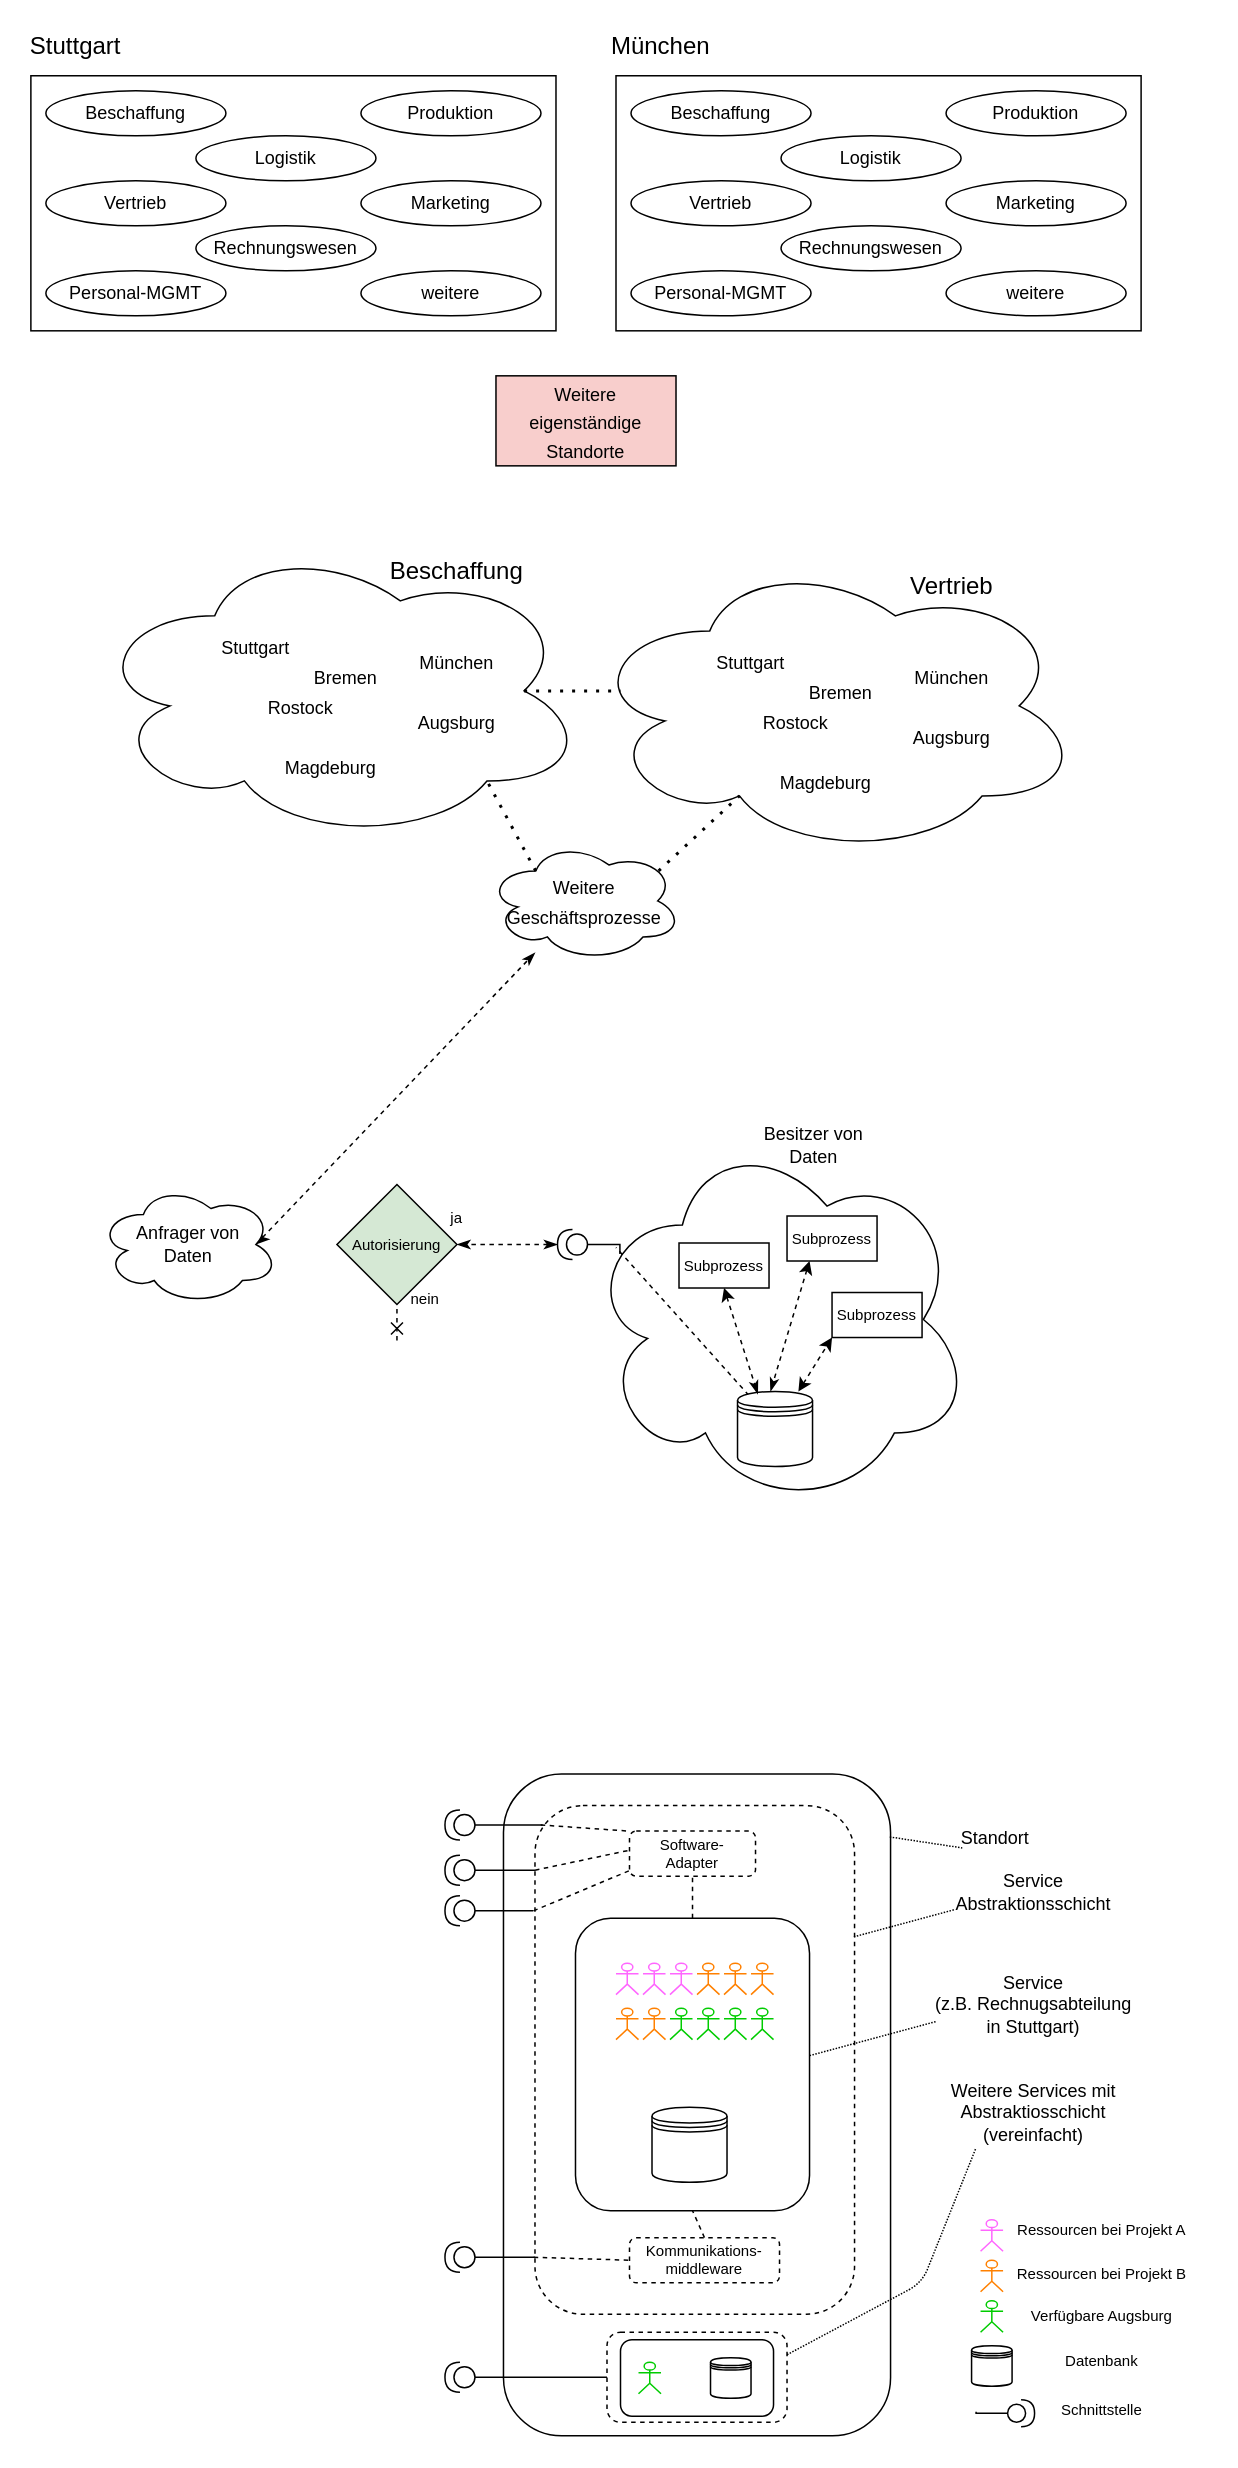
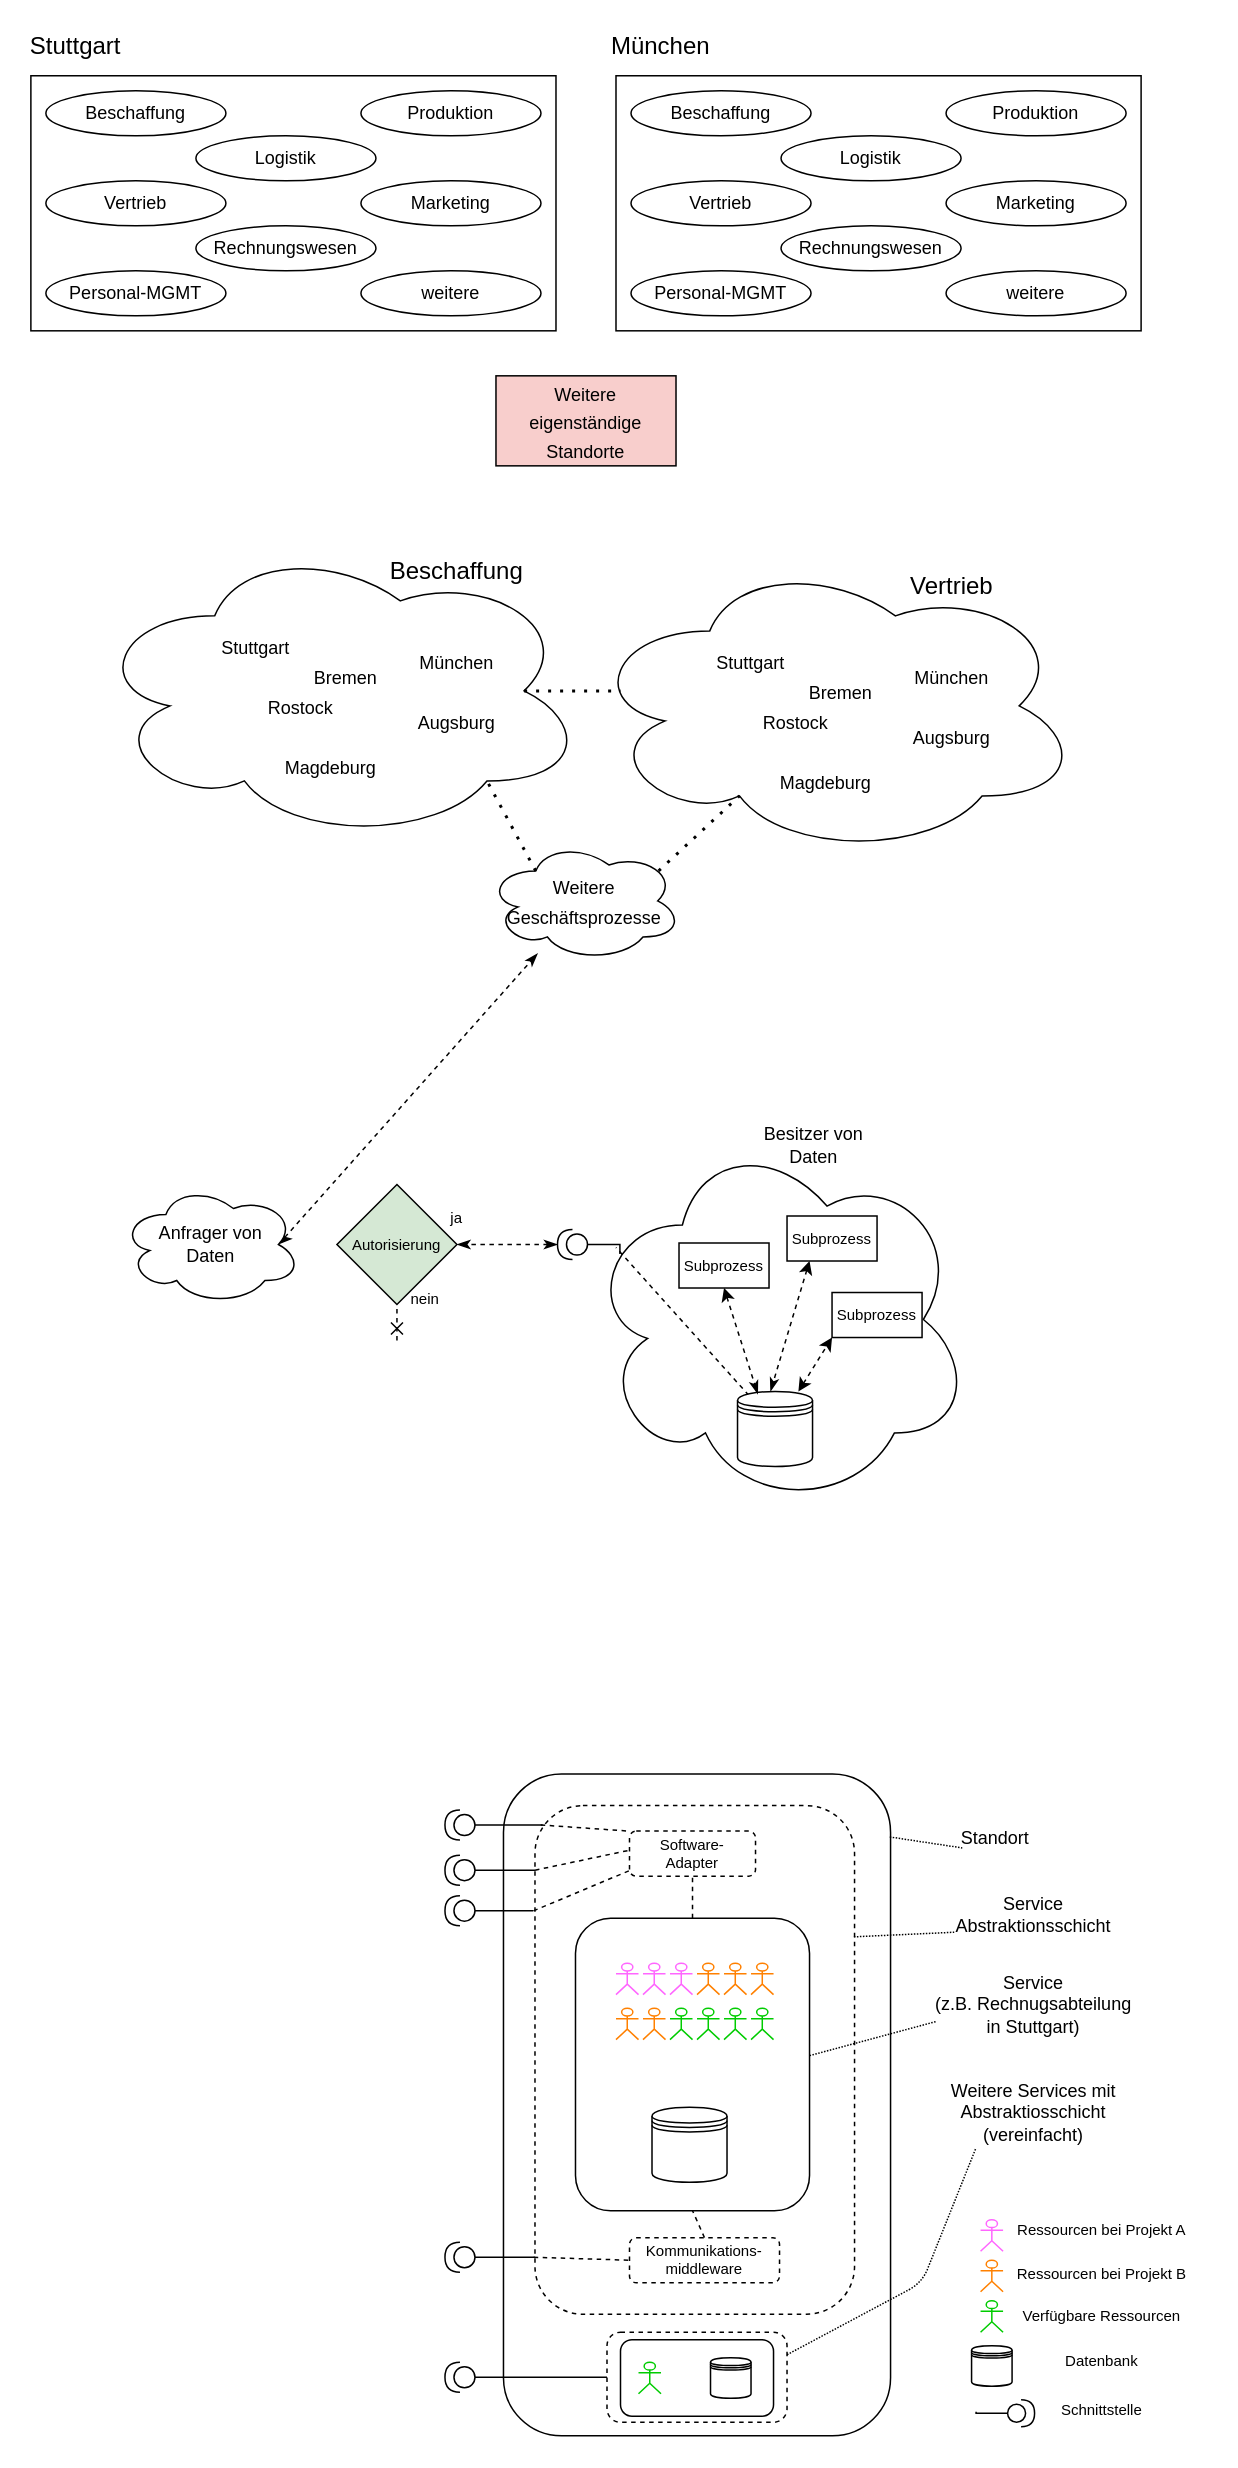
(188, 1244) -> (211, 1244)
(1033, 1892) -> (1033, 1915)
(1102, 2315) -> (1102, 2315)
